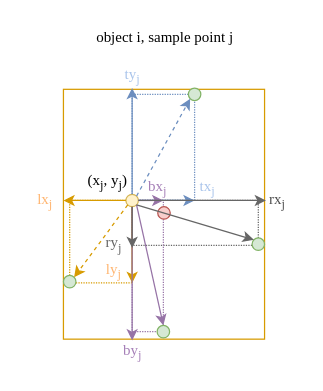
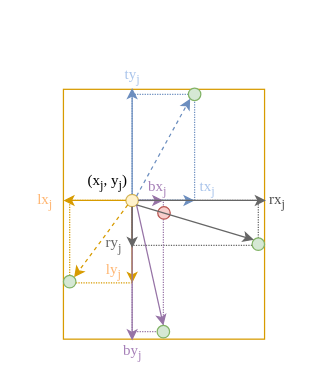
(164, 38) -> none
